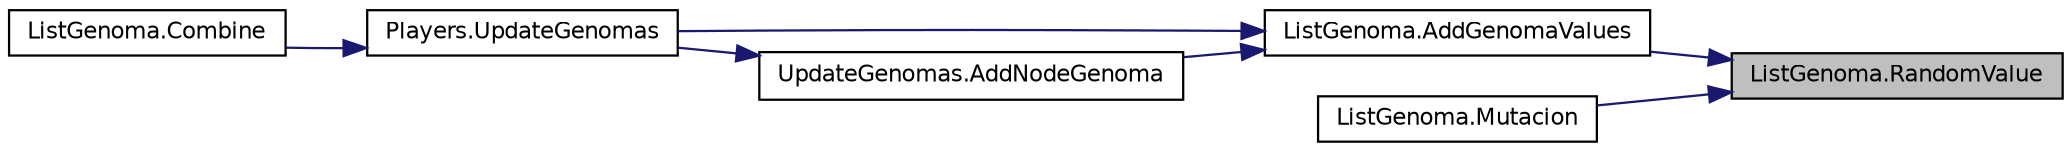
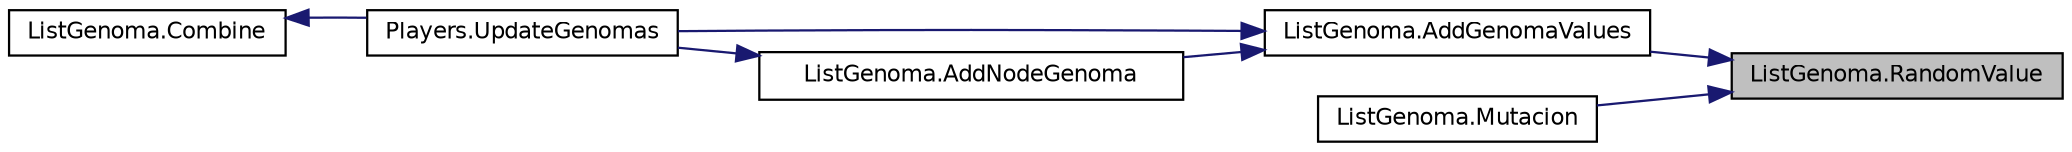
(314, 48) -> (338, 18)
(971, 76) -> (971, 76)
